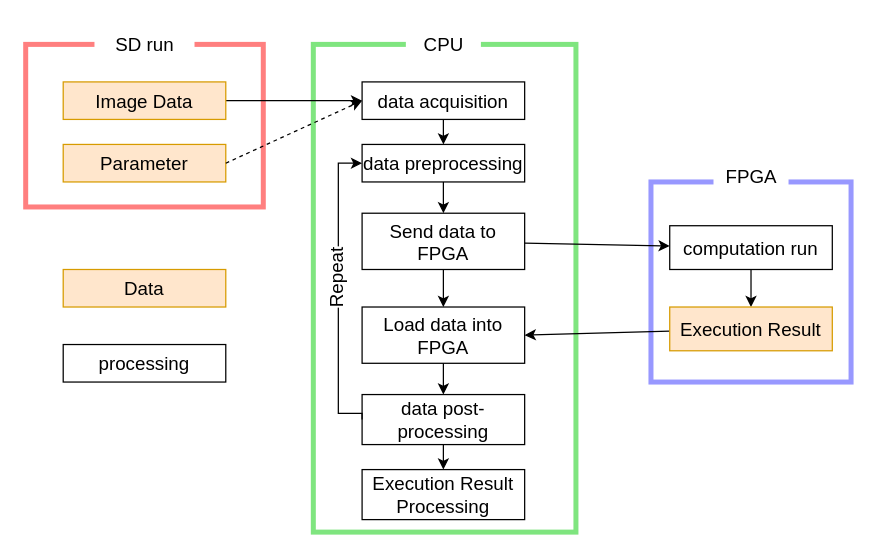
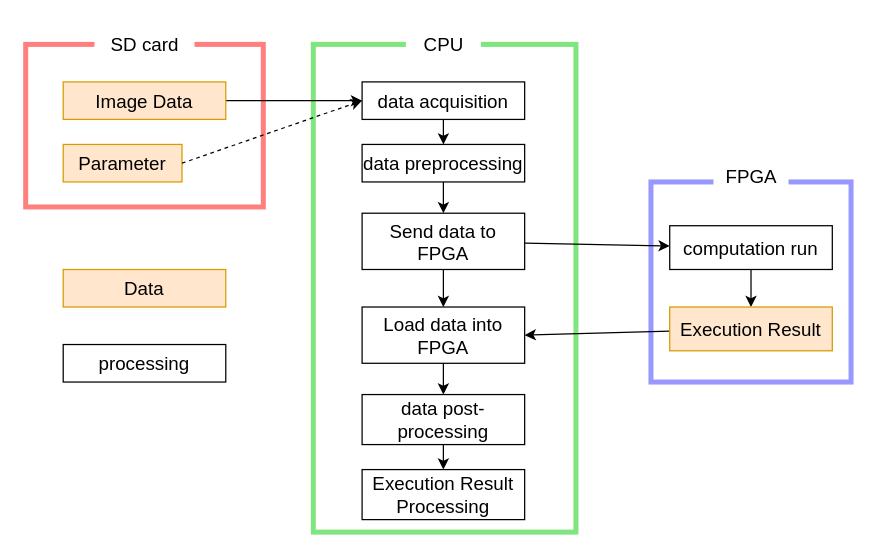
(145, 44) -> (145, 44)
(144, 163) -> (123, 163)
(338, 293) -> none
